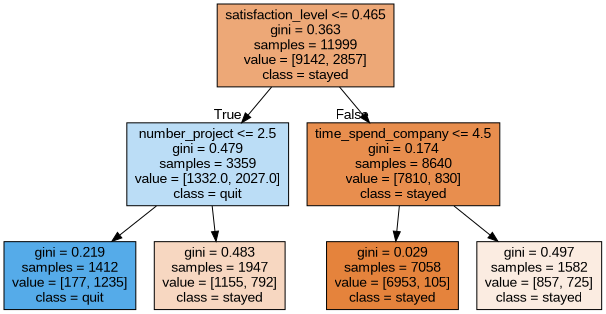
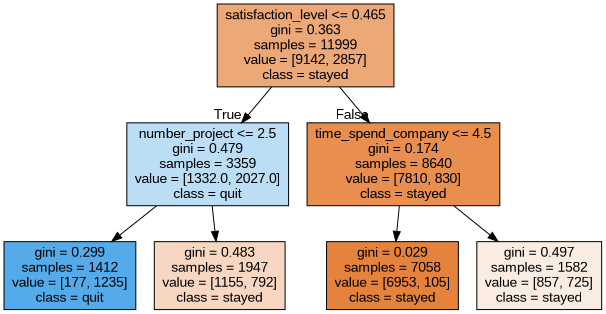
(70, 276) -> (70, 276)
